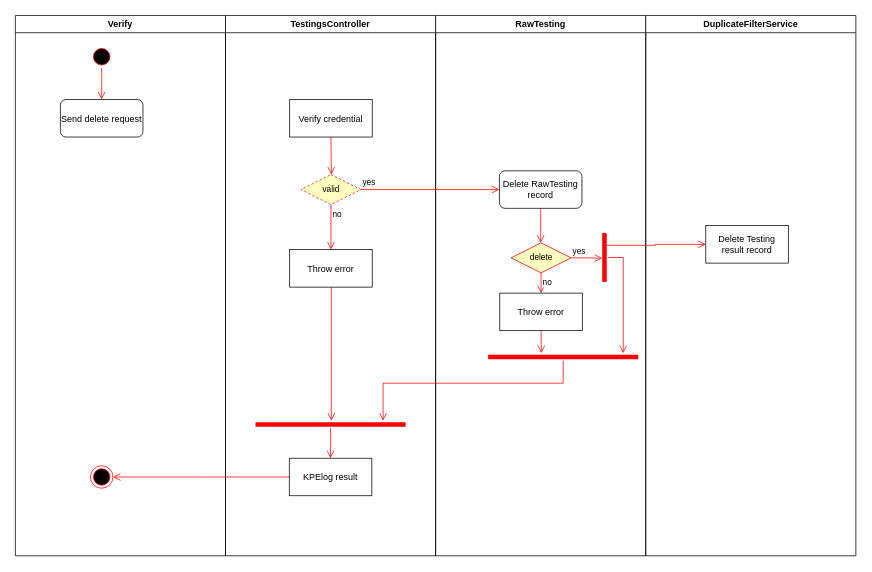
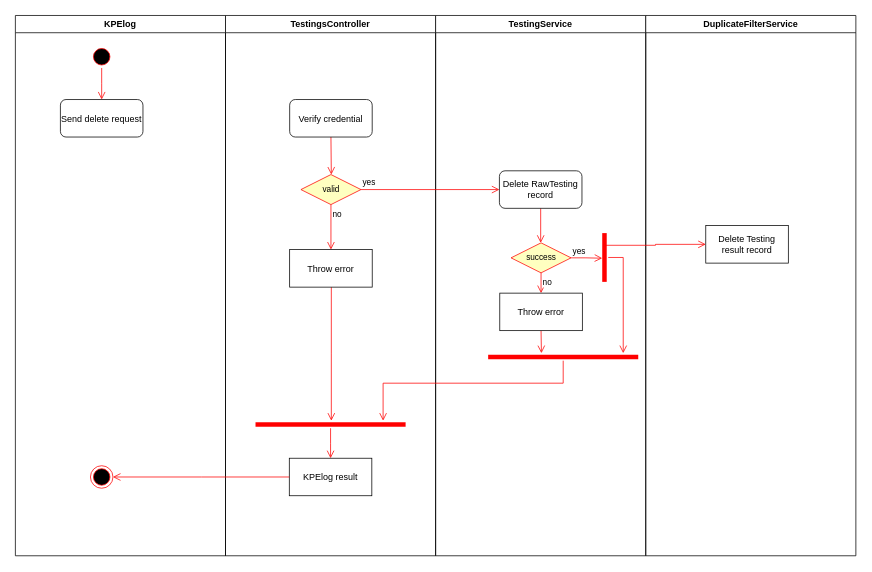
(120, 24) -> (120, 24)
(540, 24) -> (540, 24)
(331, 118) -> (331, 118)
(331, 189) -> (331, 189)
(541, 258) -> (541, 258)
